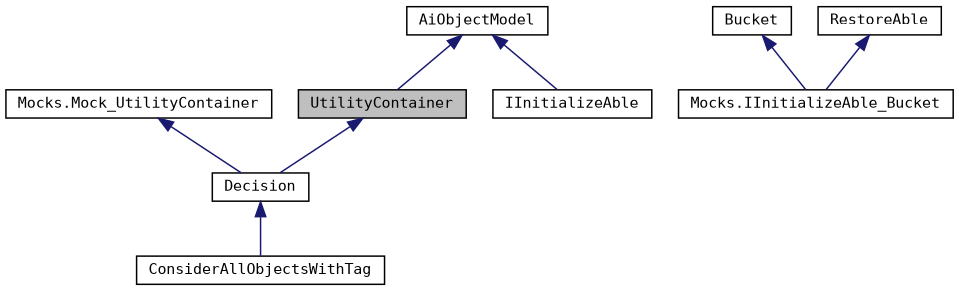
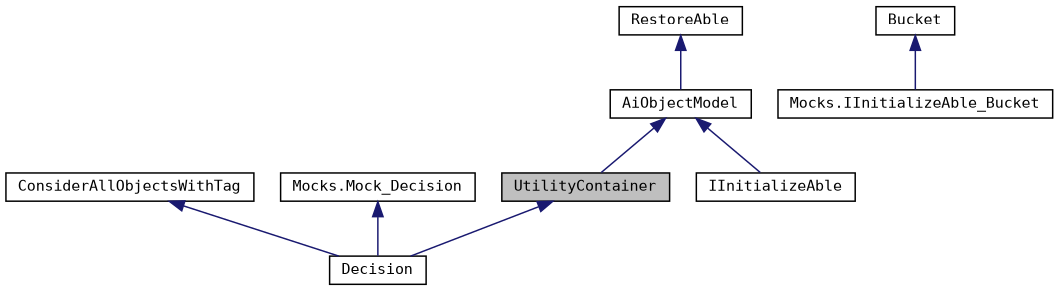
(843, 68) -> (681, 70)
(139, 104) -> (378, 187)
(261, 236) -> (261, 231)
